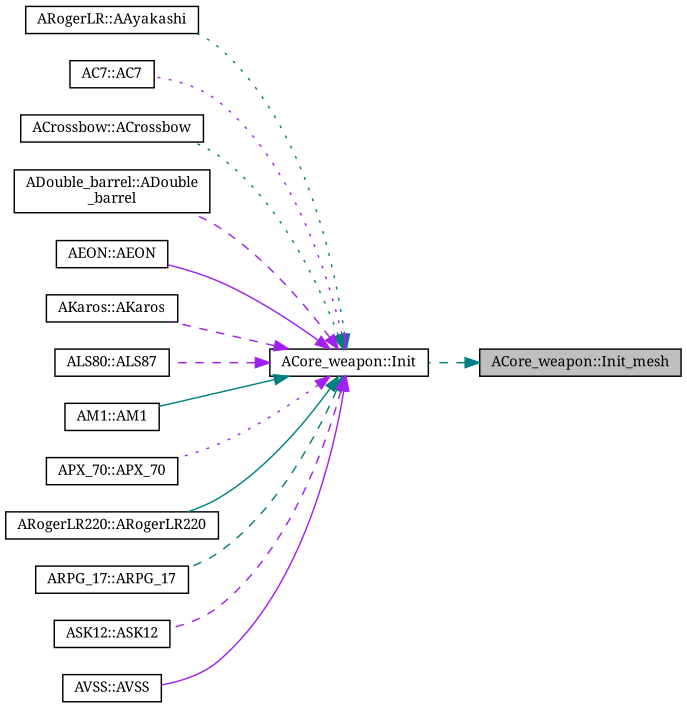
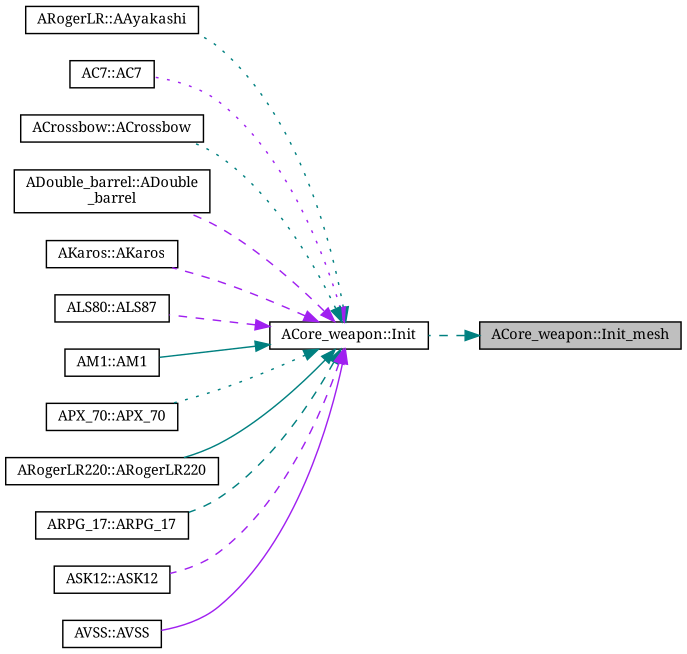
(112, 254) -> none
(251, 428) -> (240, 382)
